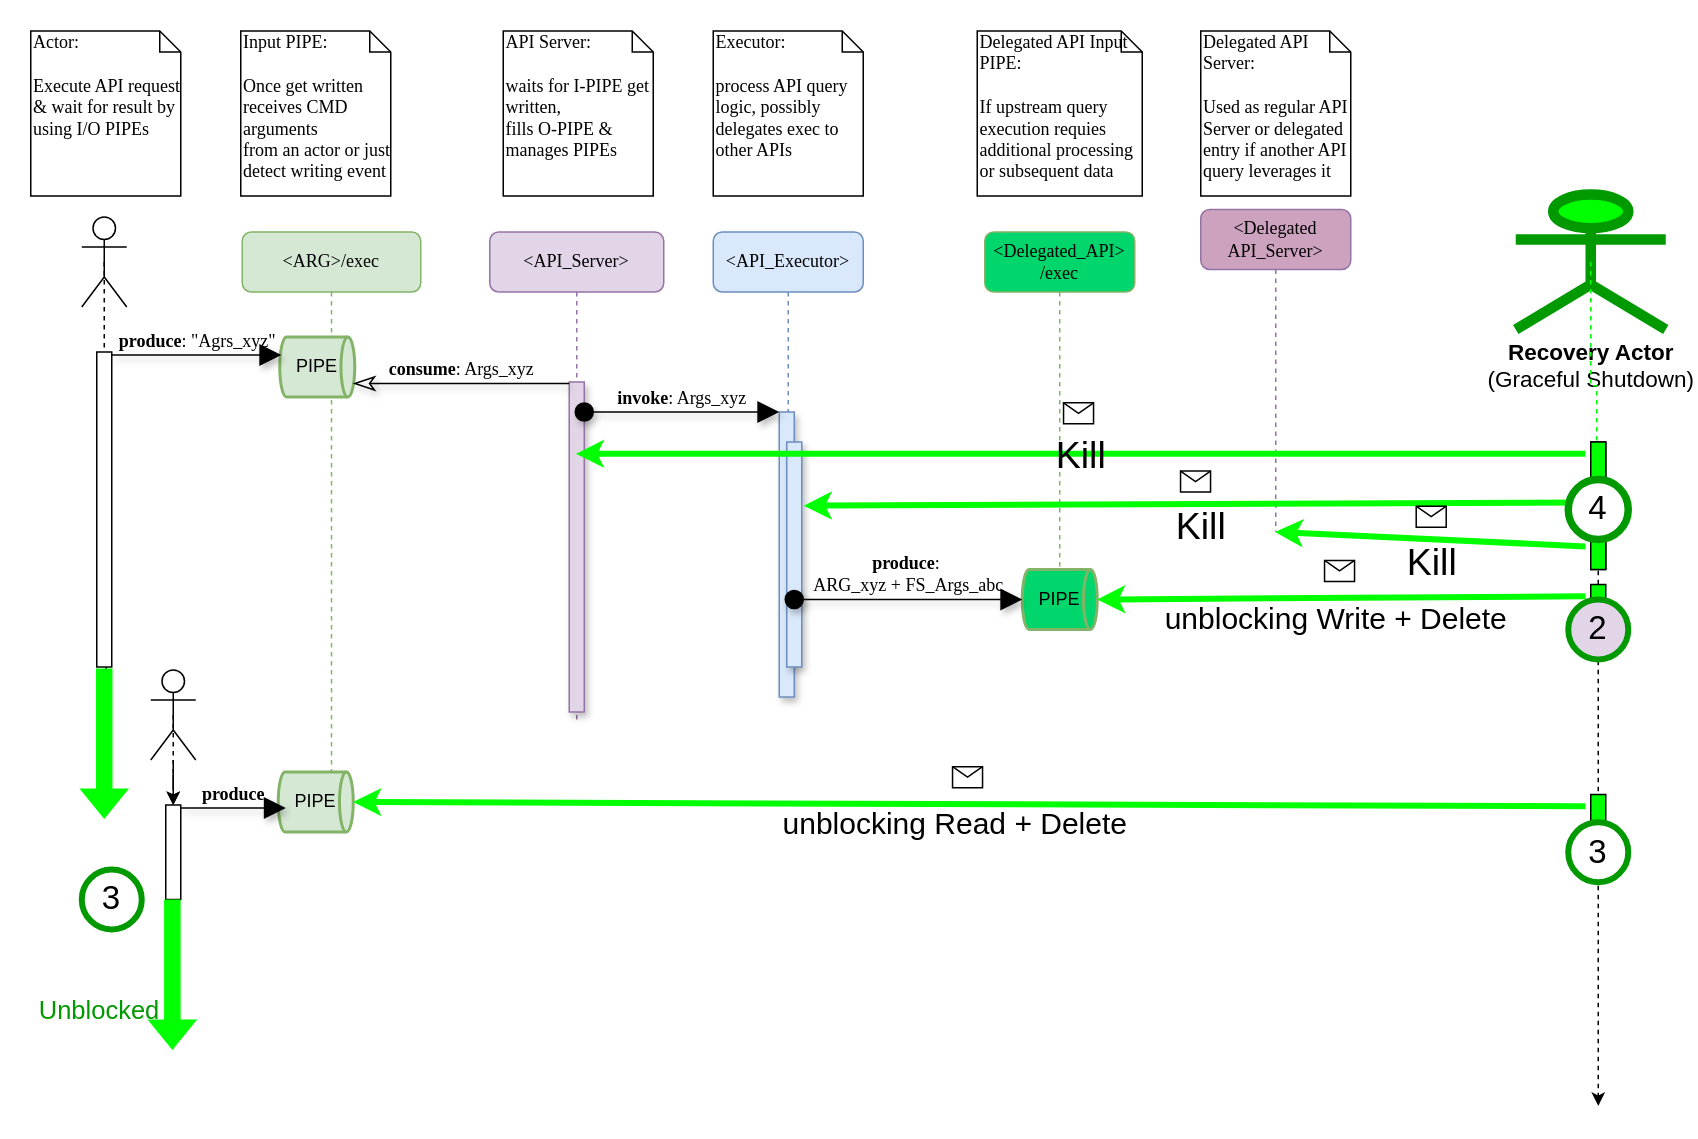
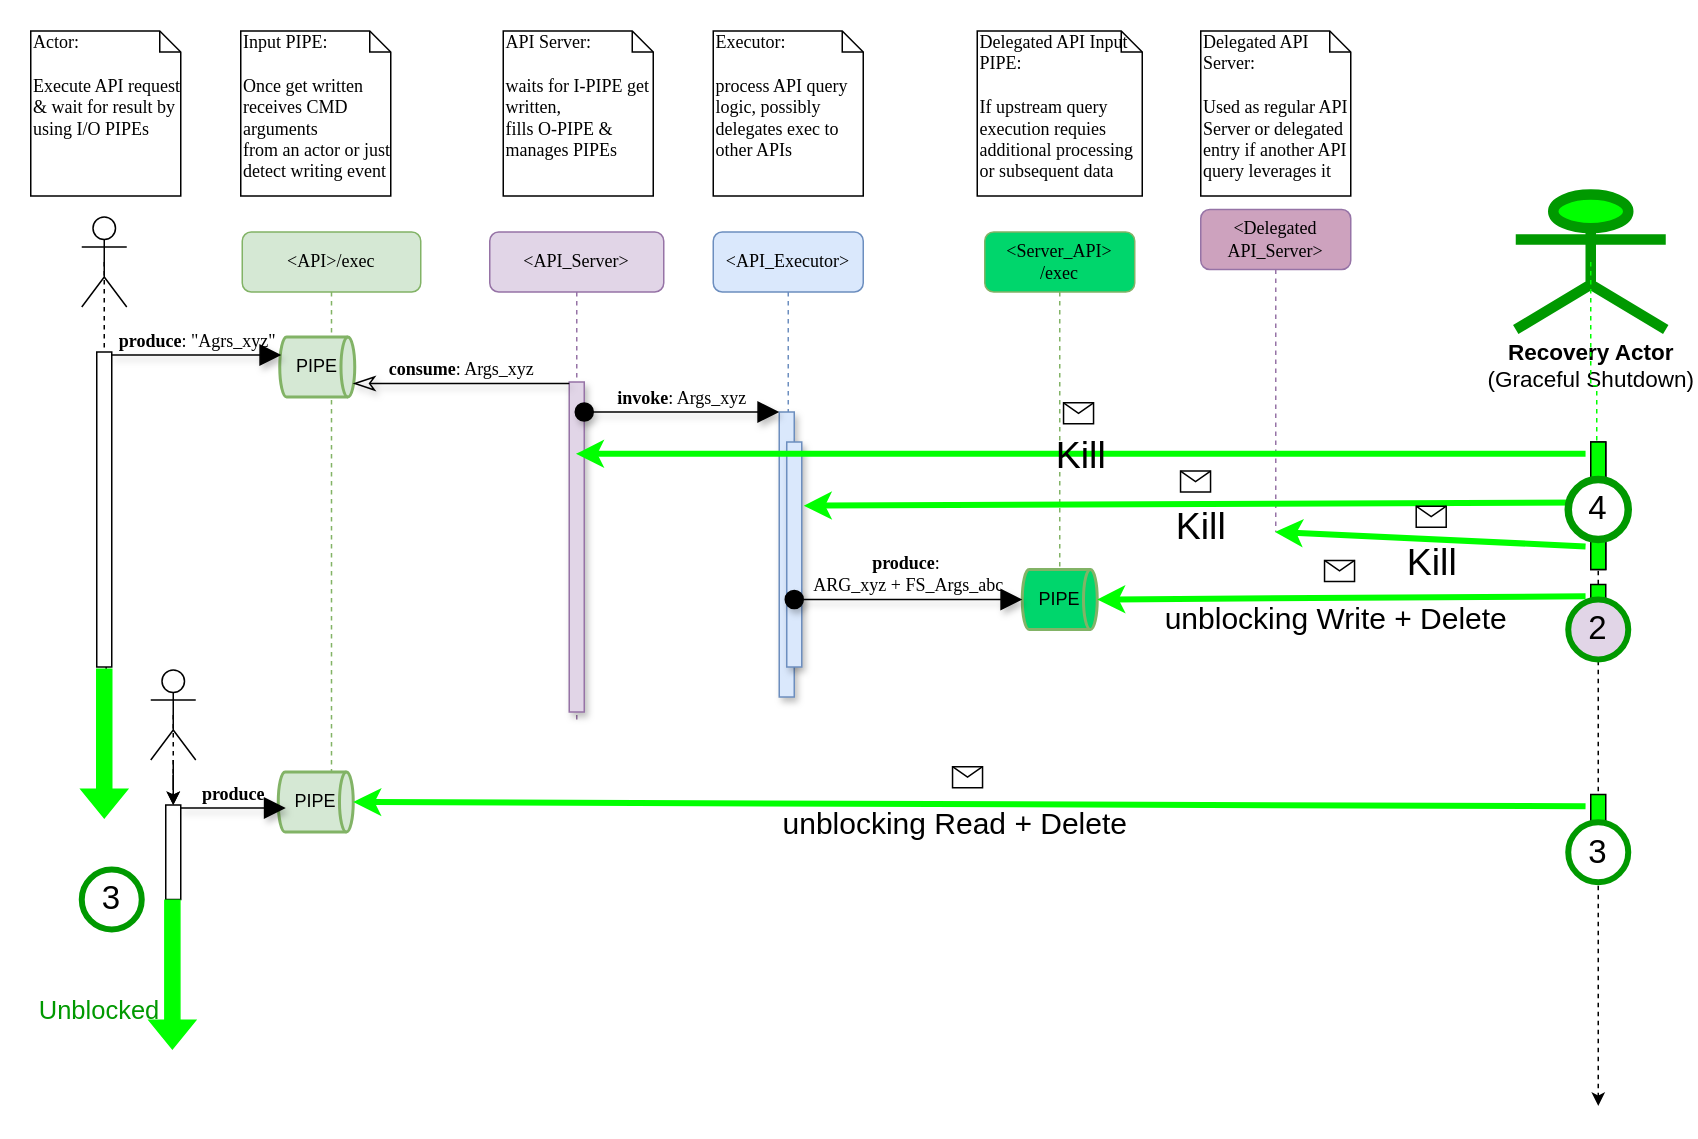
(332, 262) -> (332, 262)
(1060, 262) -> (1060, 262)
